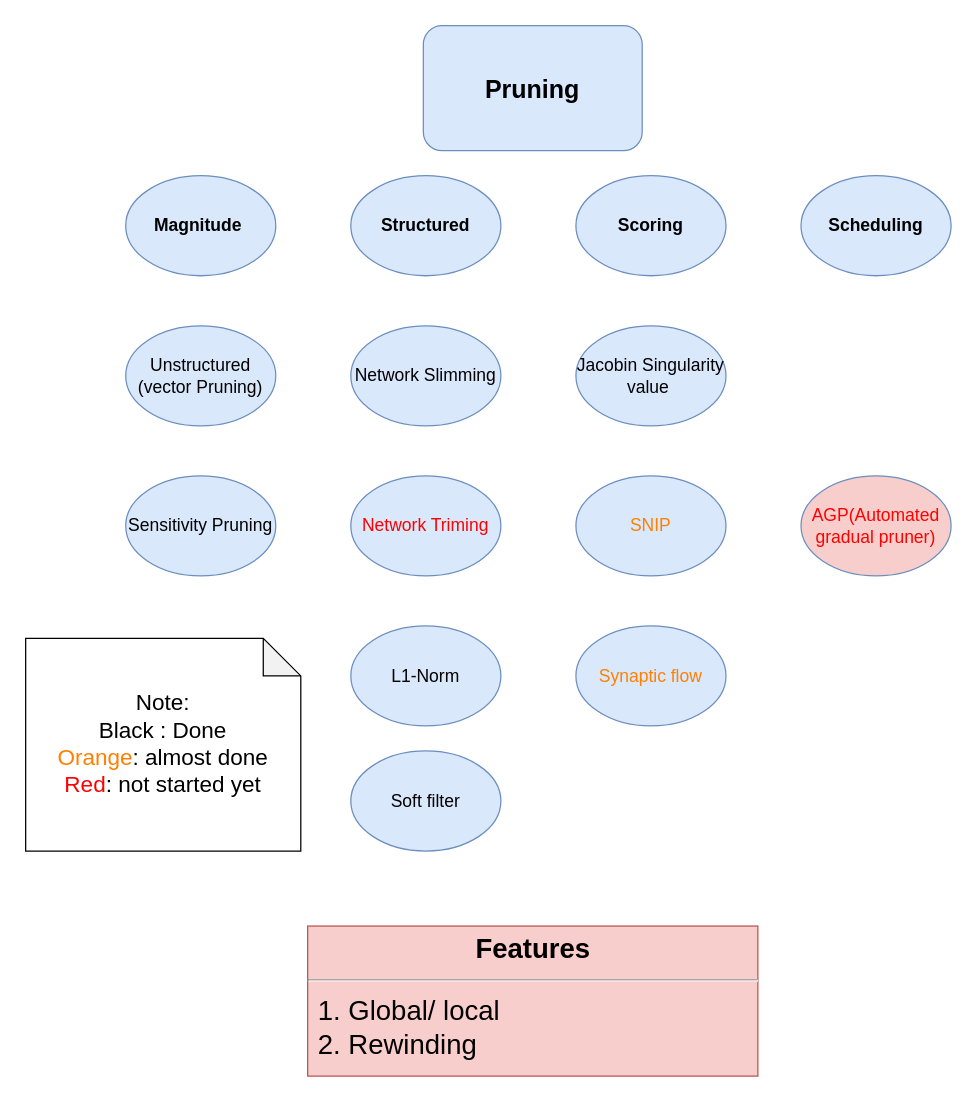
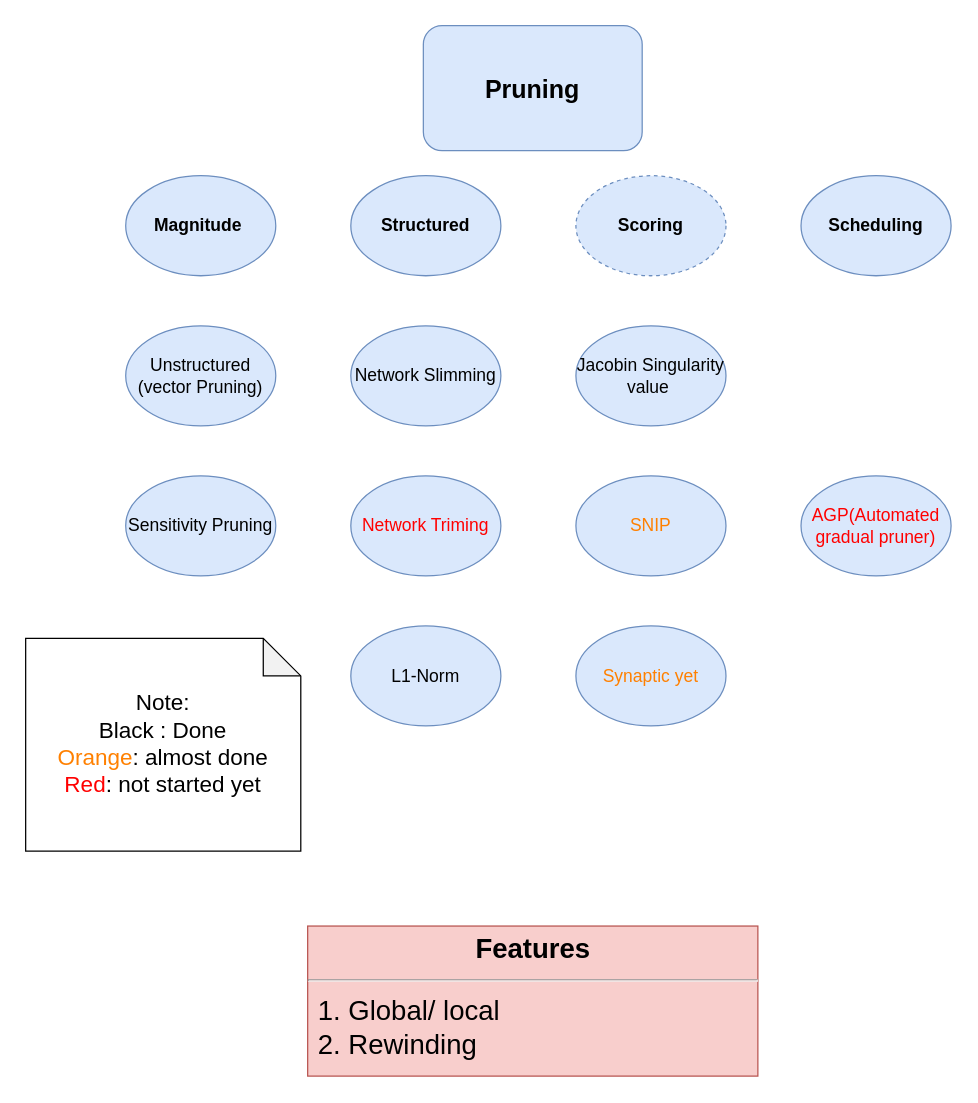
(651, 226) -> (651, 226)
(876, 526) -> (876, 526)
(651, 676) -> (651, 676)
(426, 801) -> none
